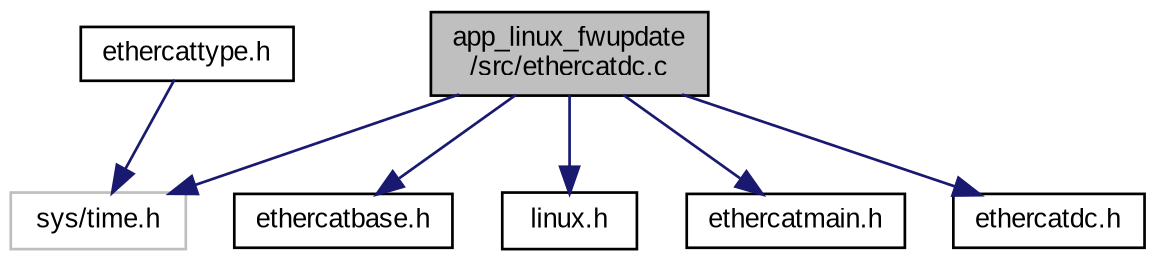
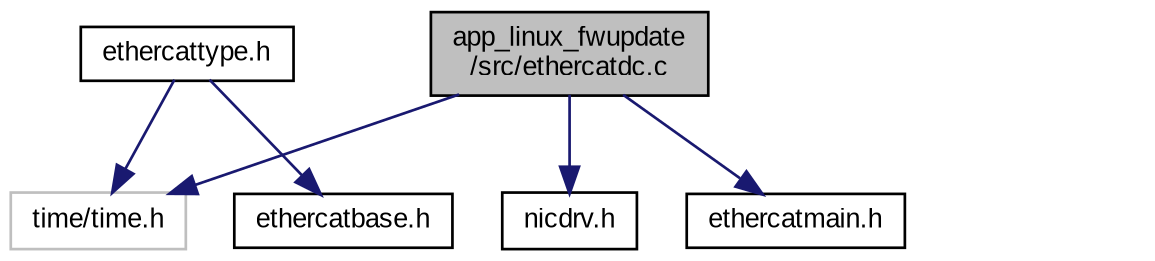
(458, 137) -> (256, 128)
(98, 221) -> (98, 221)
(570, 221) -> (570, 221)
(1049, 221) -> none
